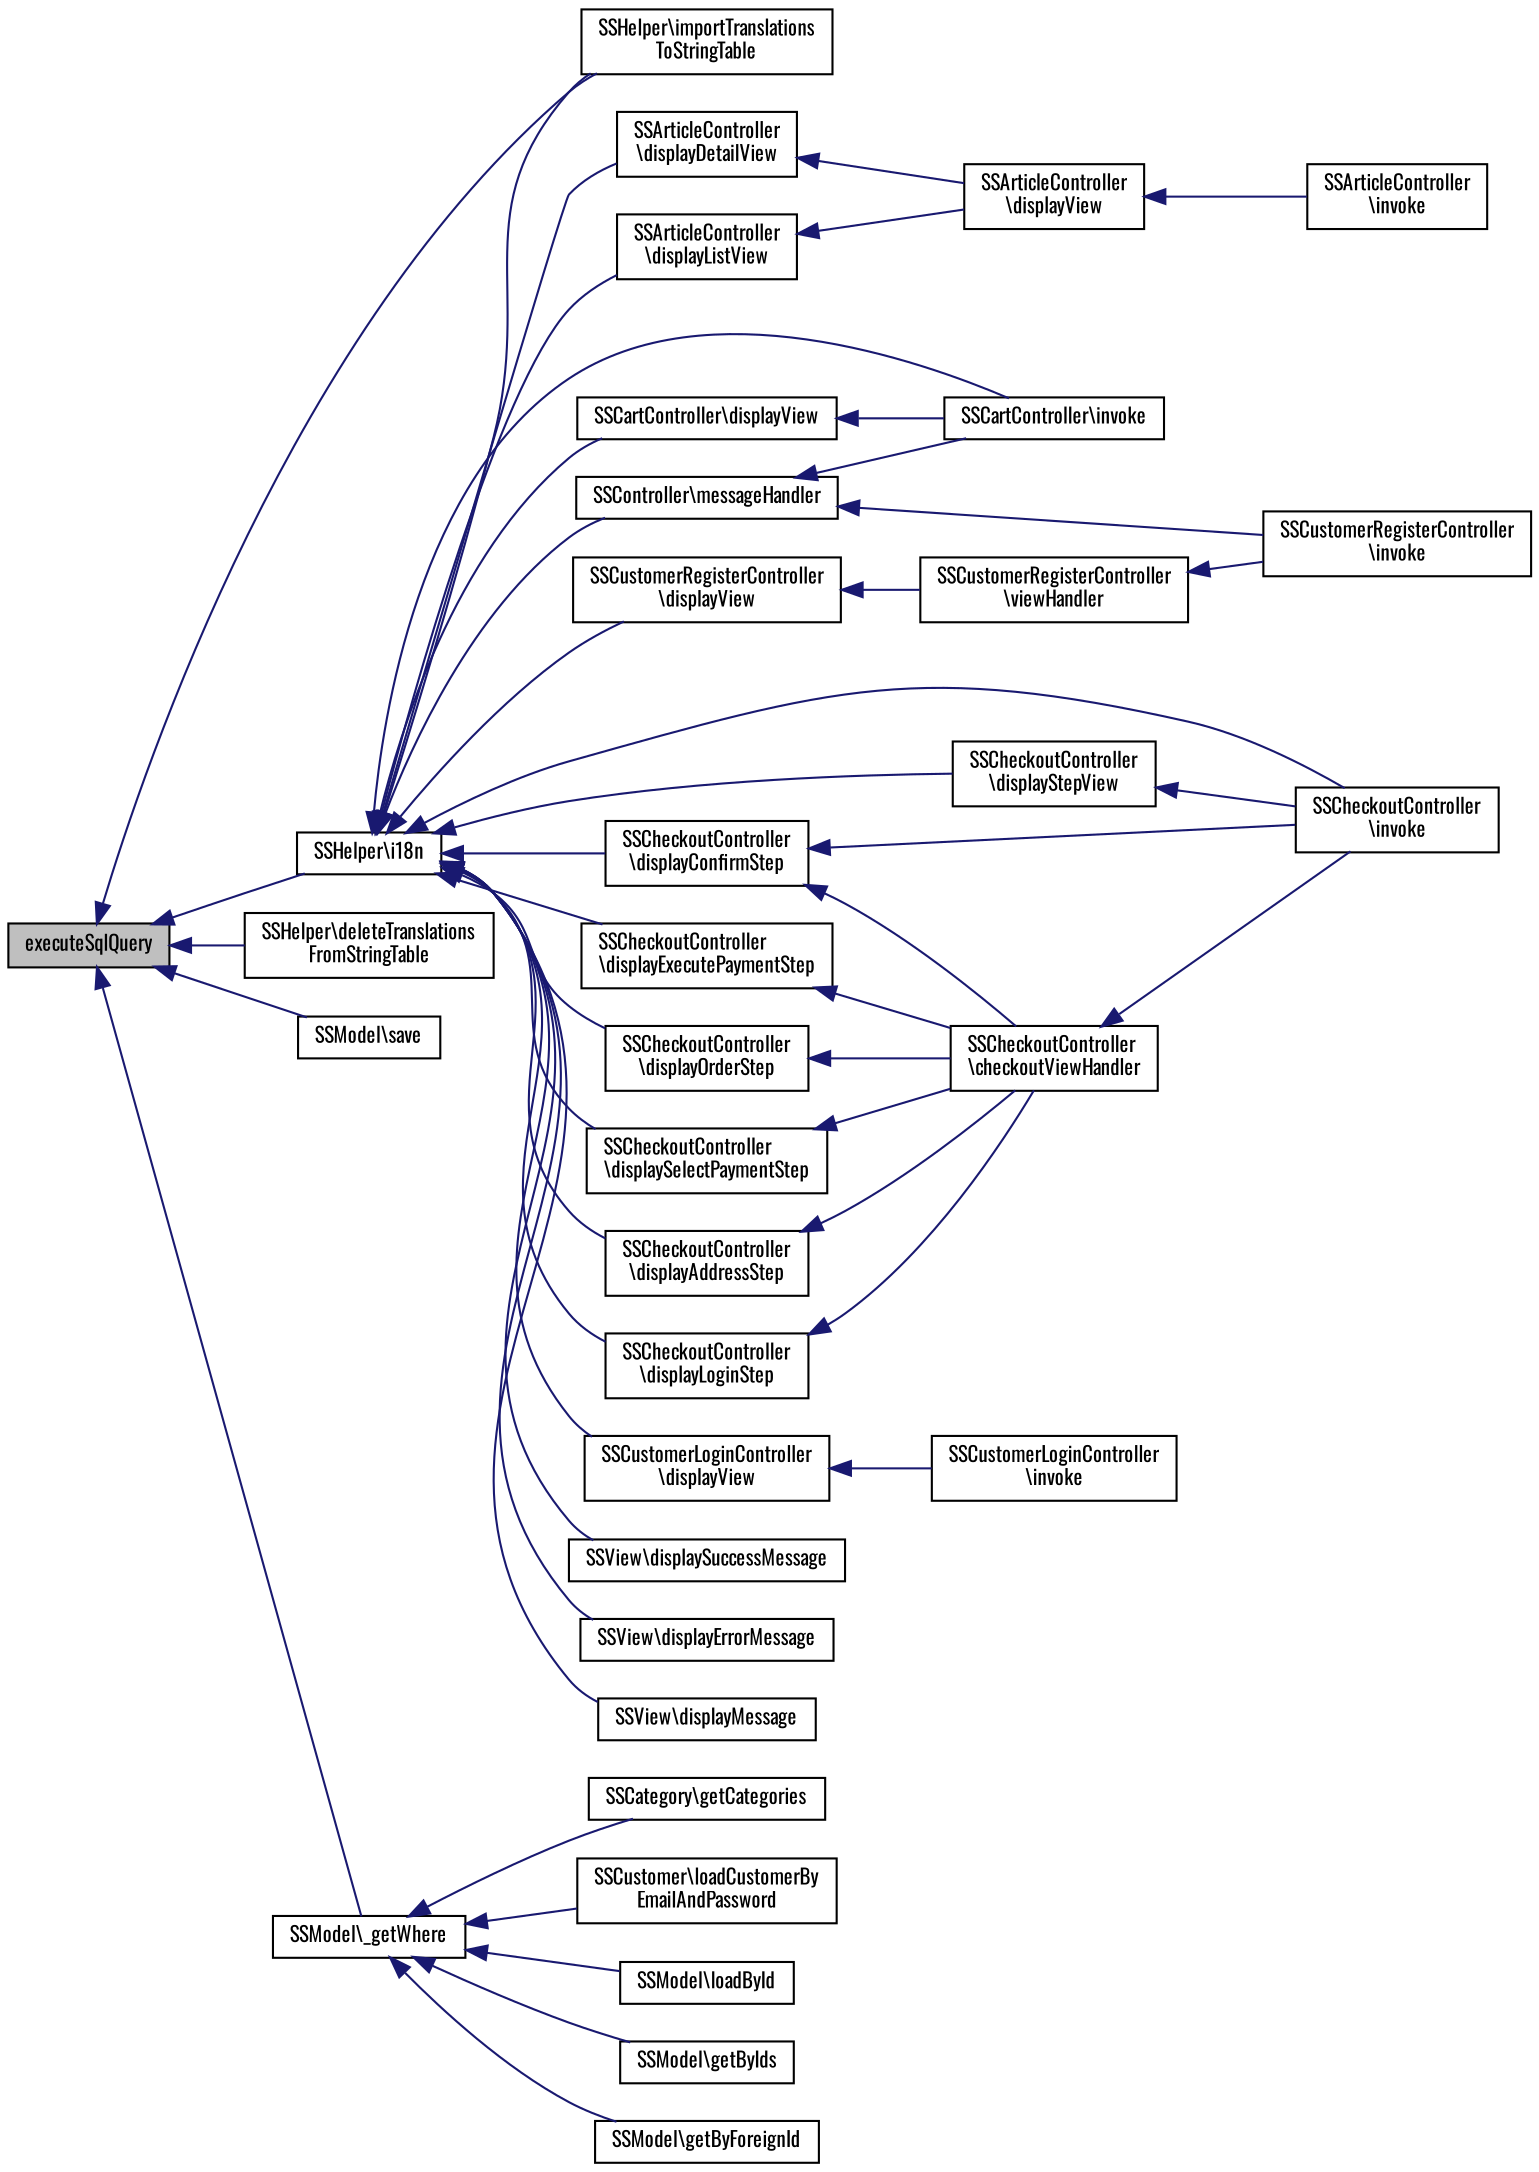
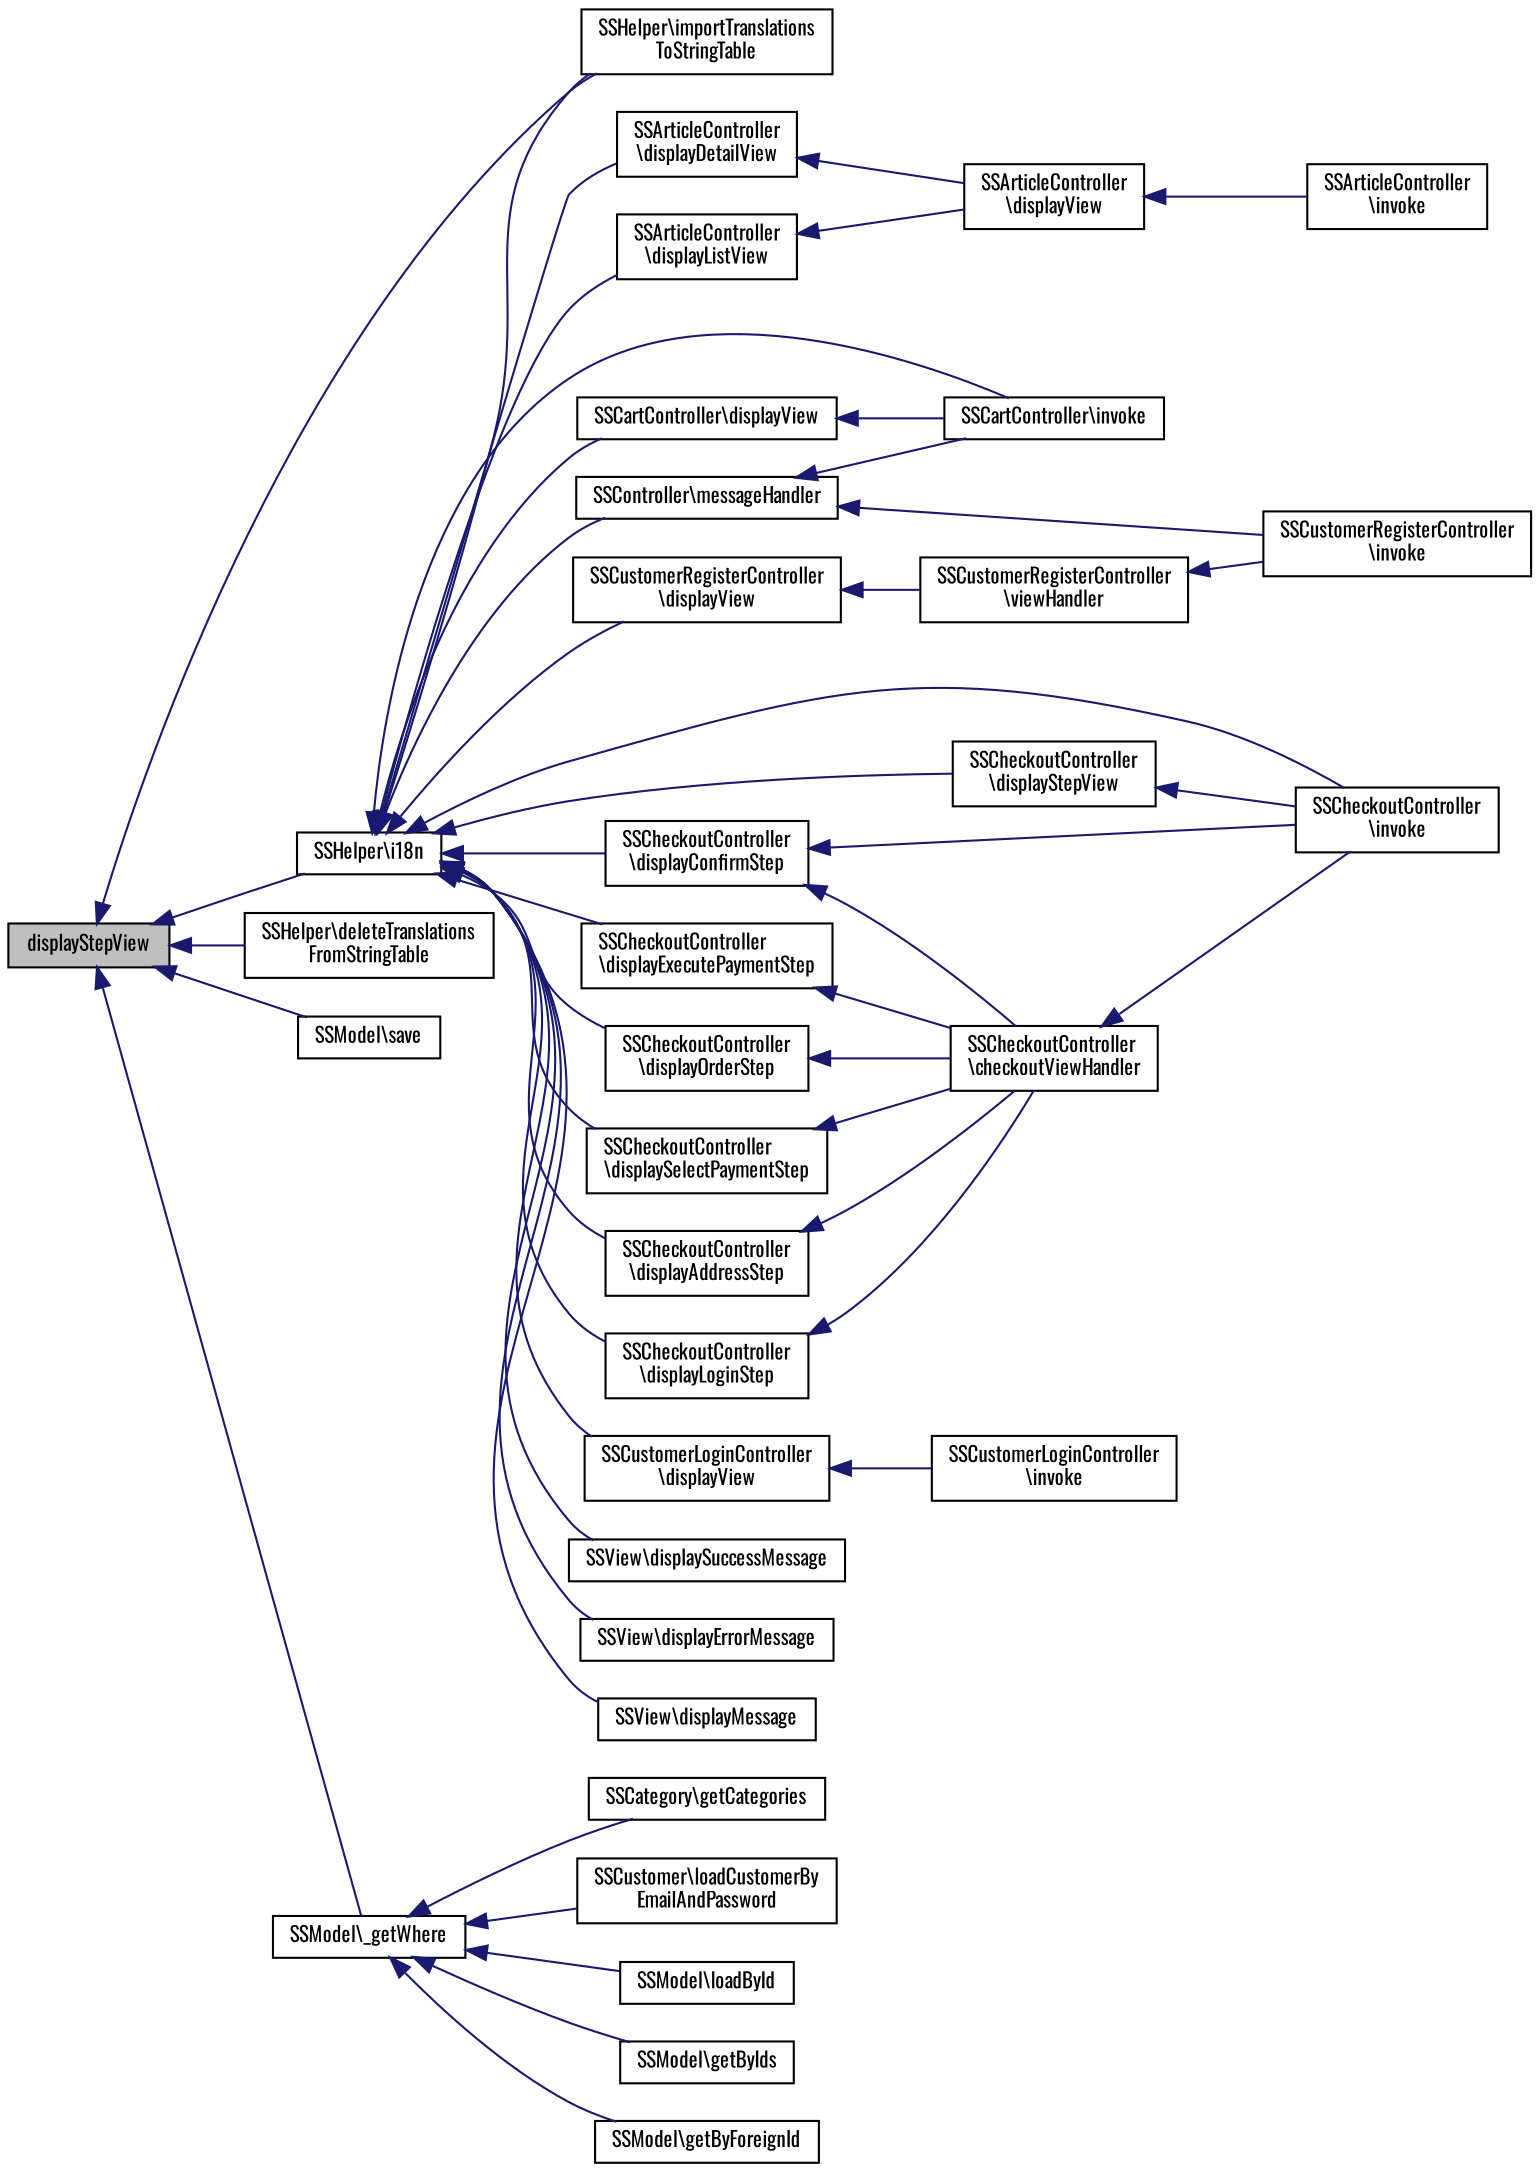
(89, 945) -> (89, 945)
